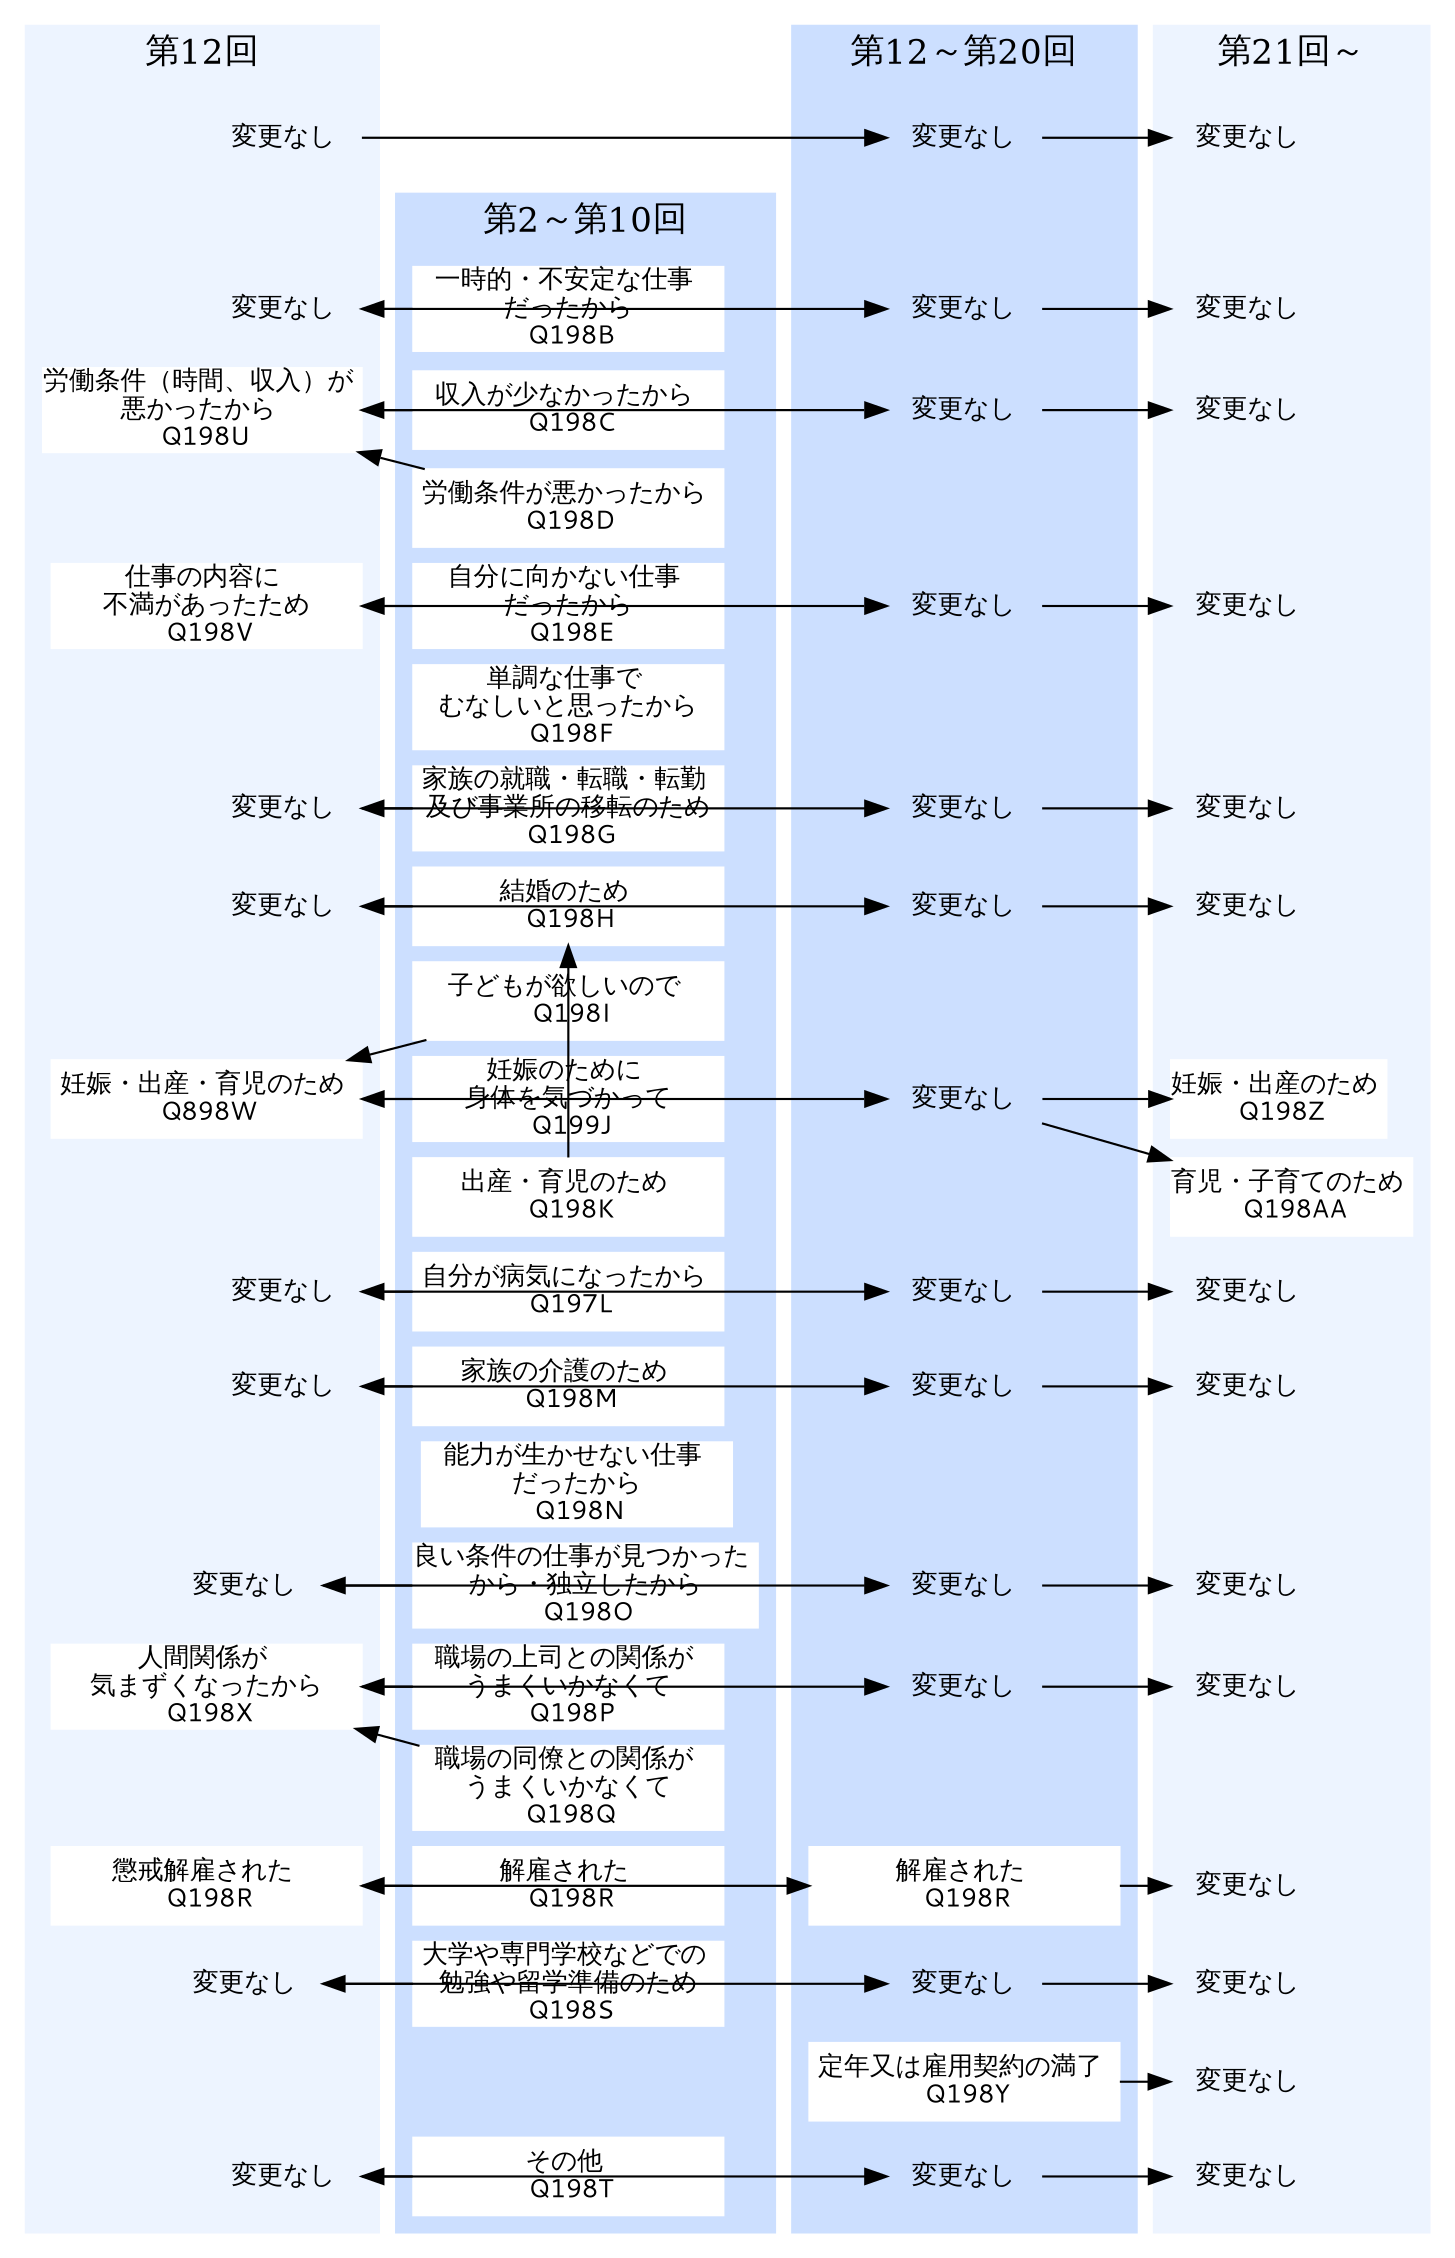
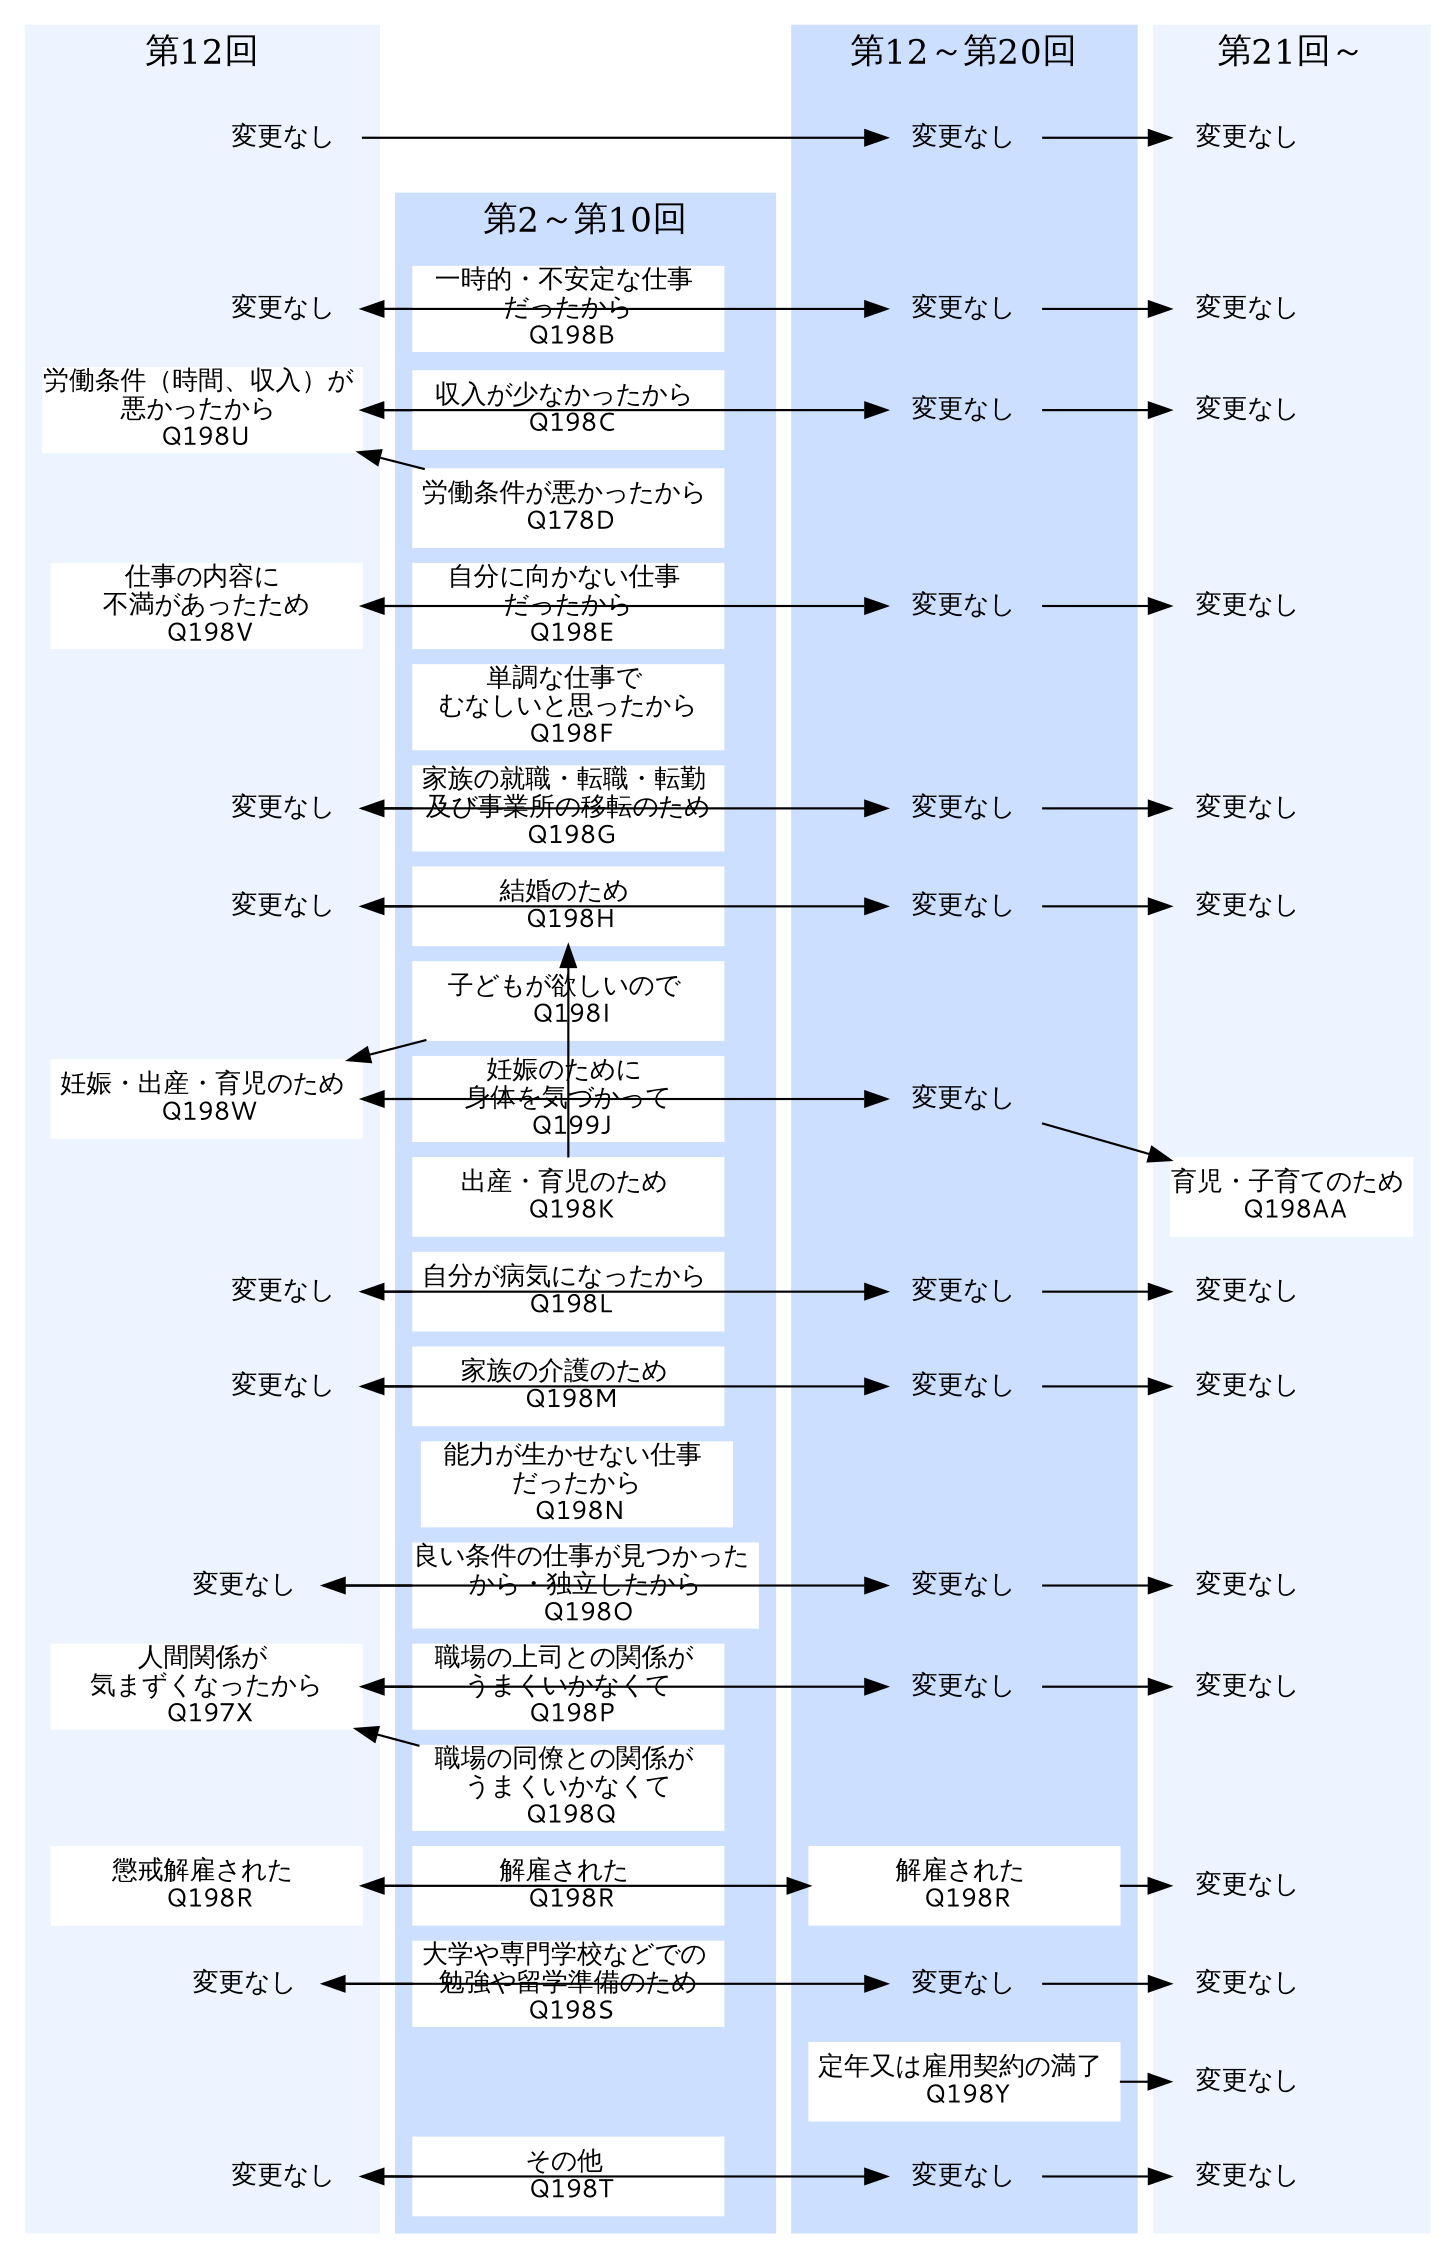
(568, 508) -> (568, 508)
(207, 1099) -> (207, 1099)
(1279, 1099) -> none
(568, 1292) -> (568, 1292)
(207, 1687) -> (207, 1687)
